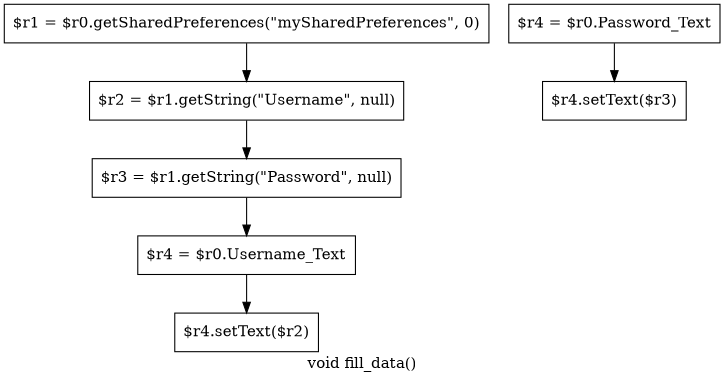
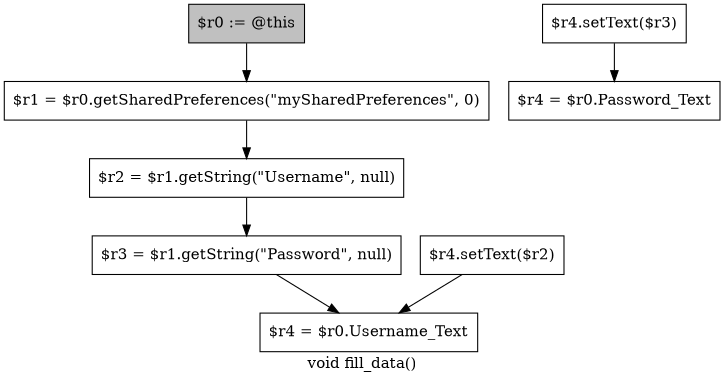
none -> (247, 24)
(614, 57) -> (614, 57)
(247, 289) -> (435, 291)
